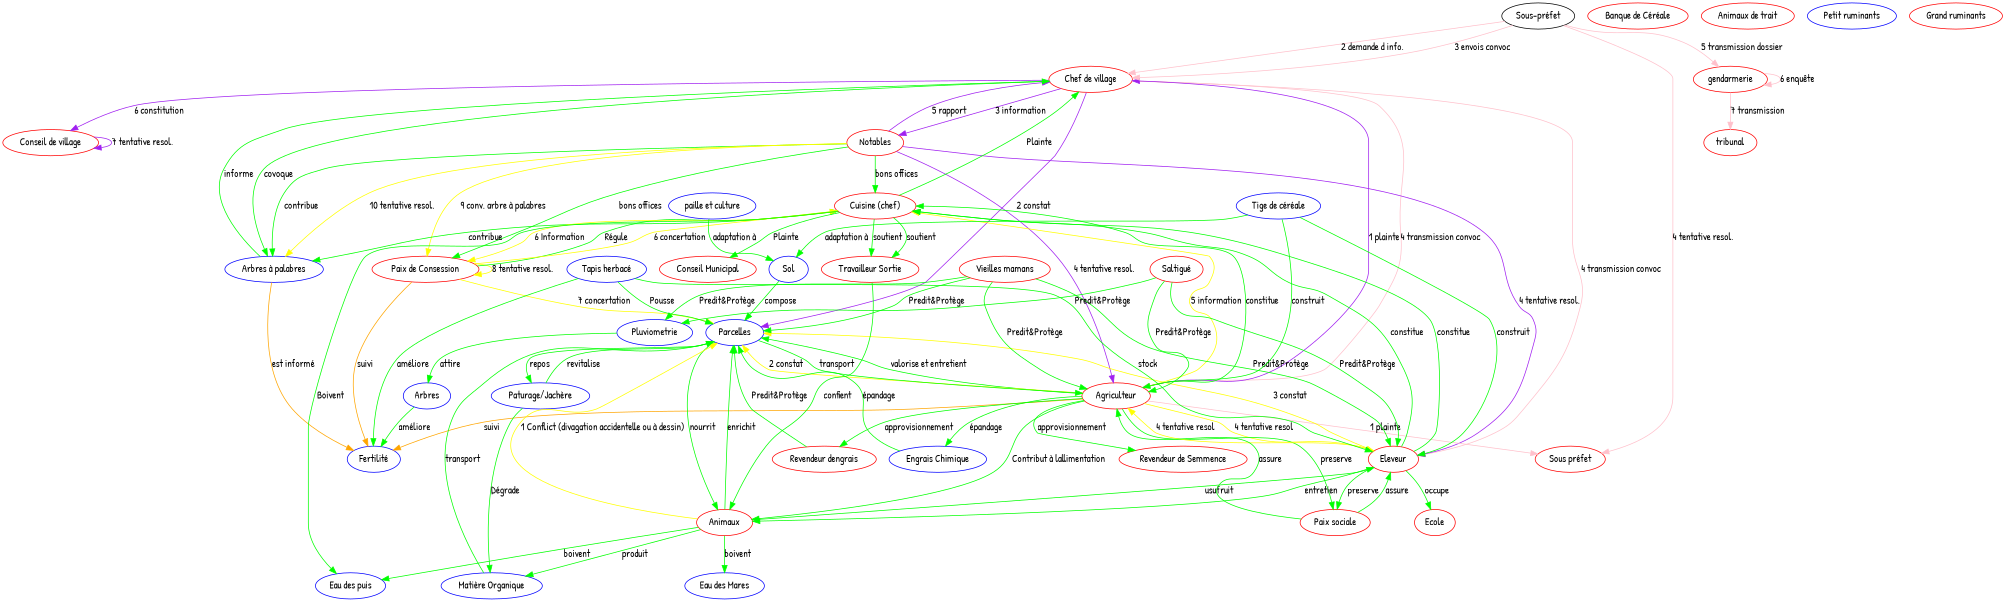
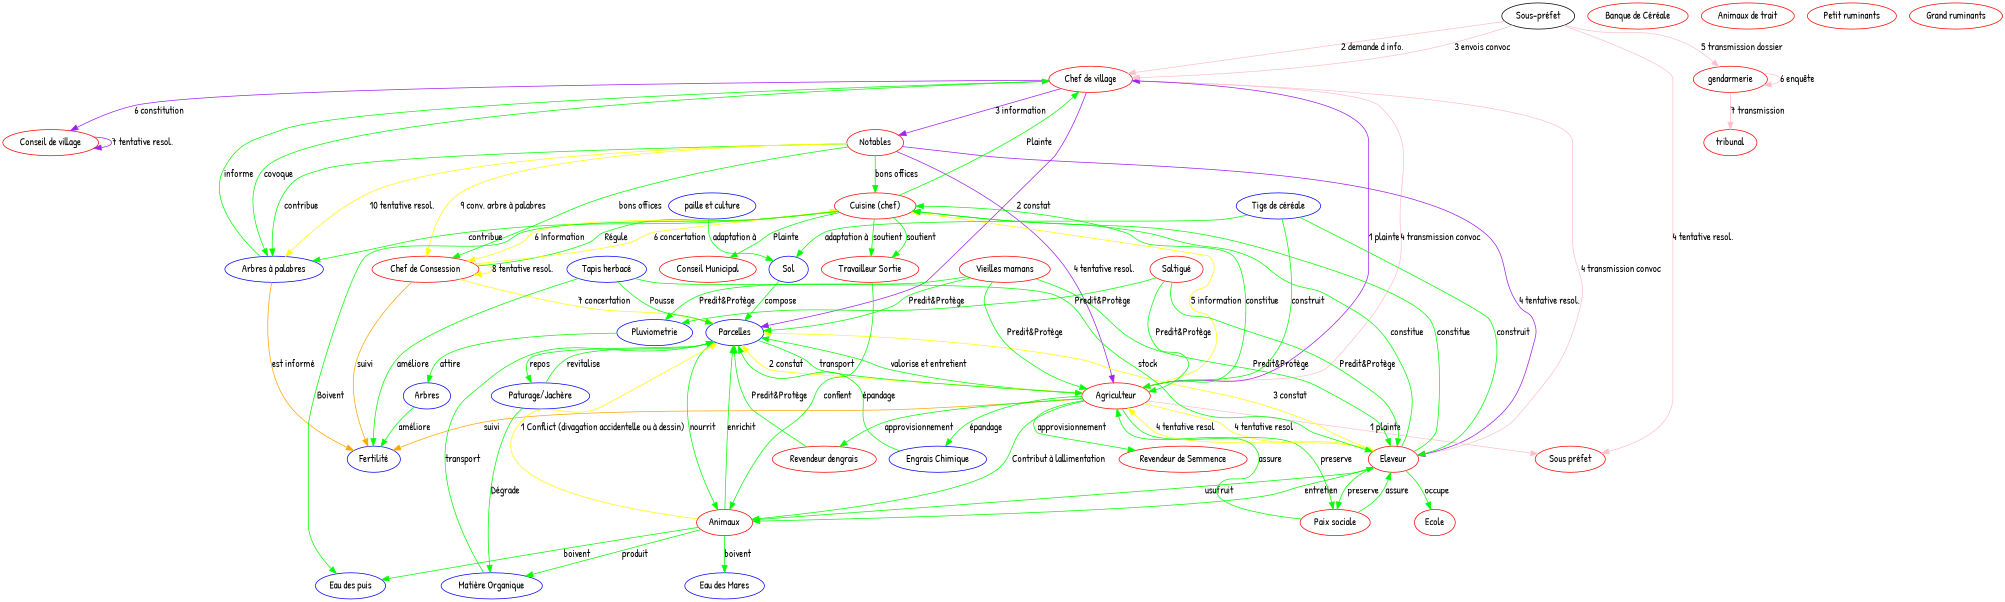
(1852, 16) -> (1852, 16)
(962, 96) -> none
(425, 269) -> (425, 269)
